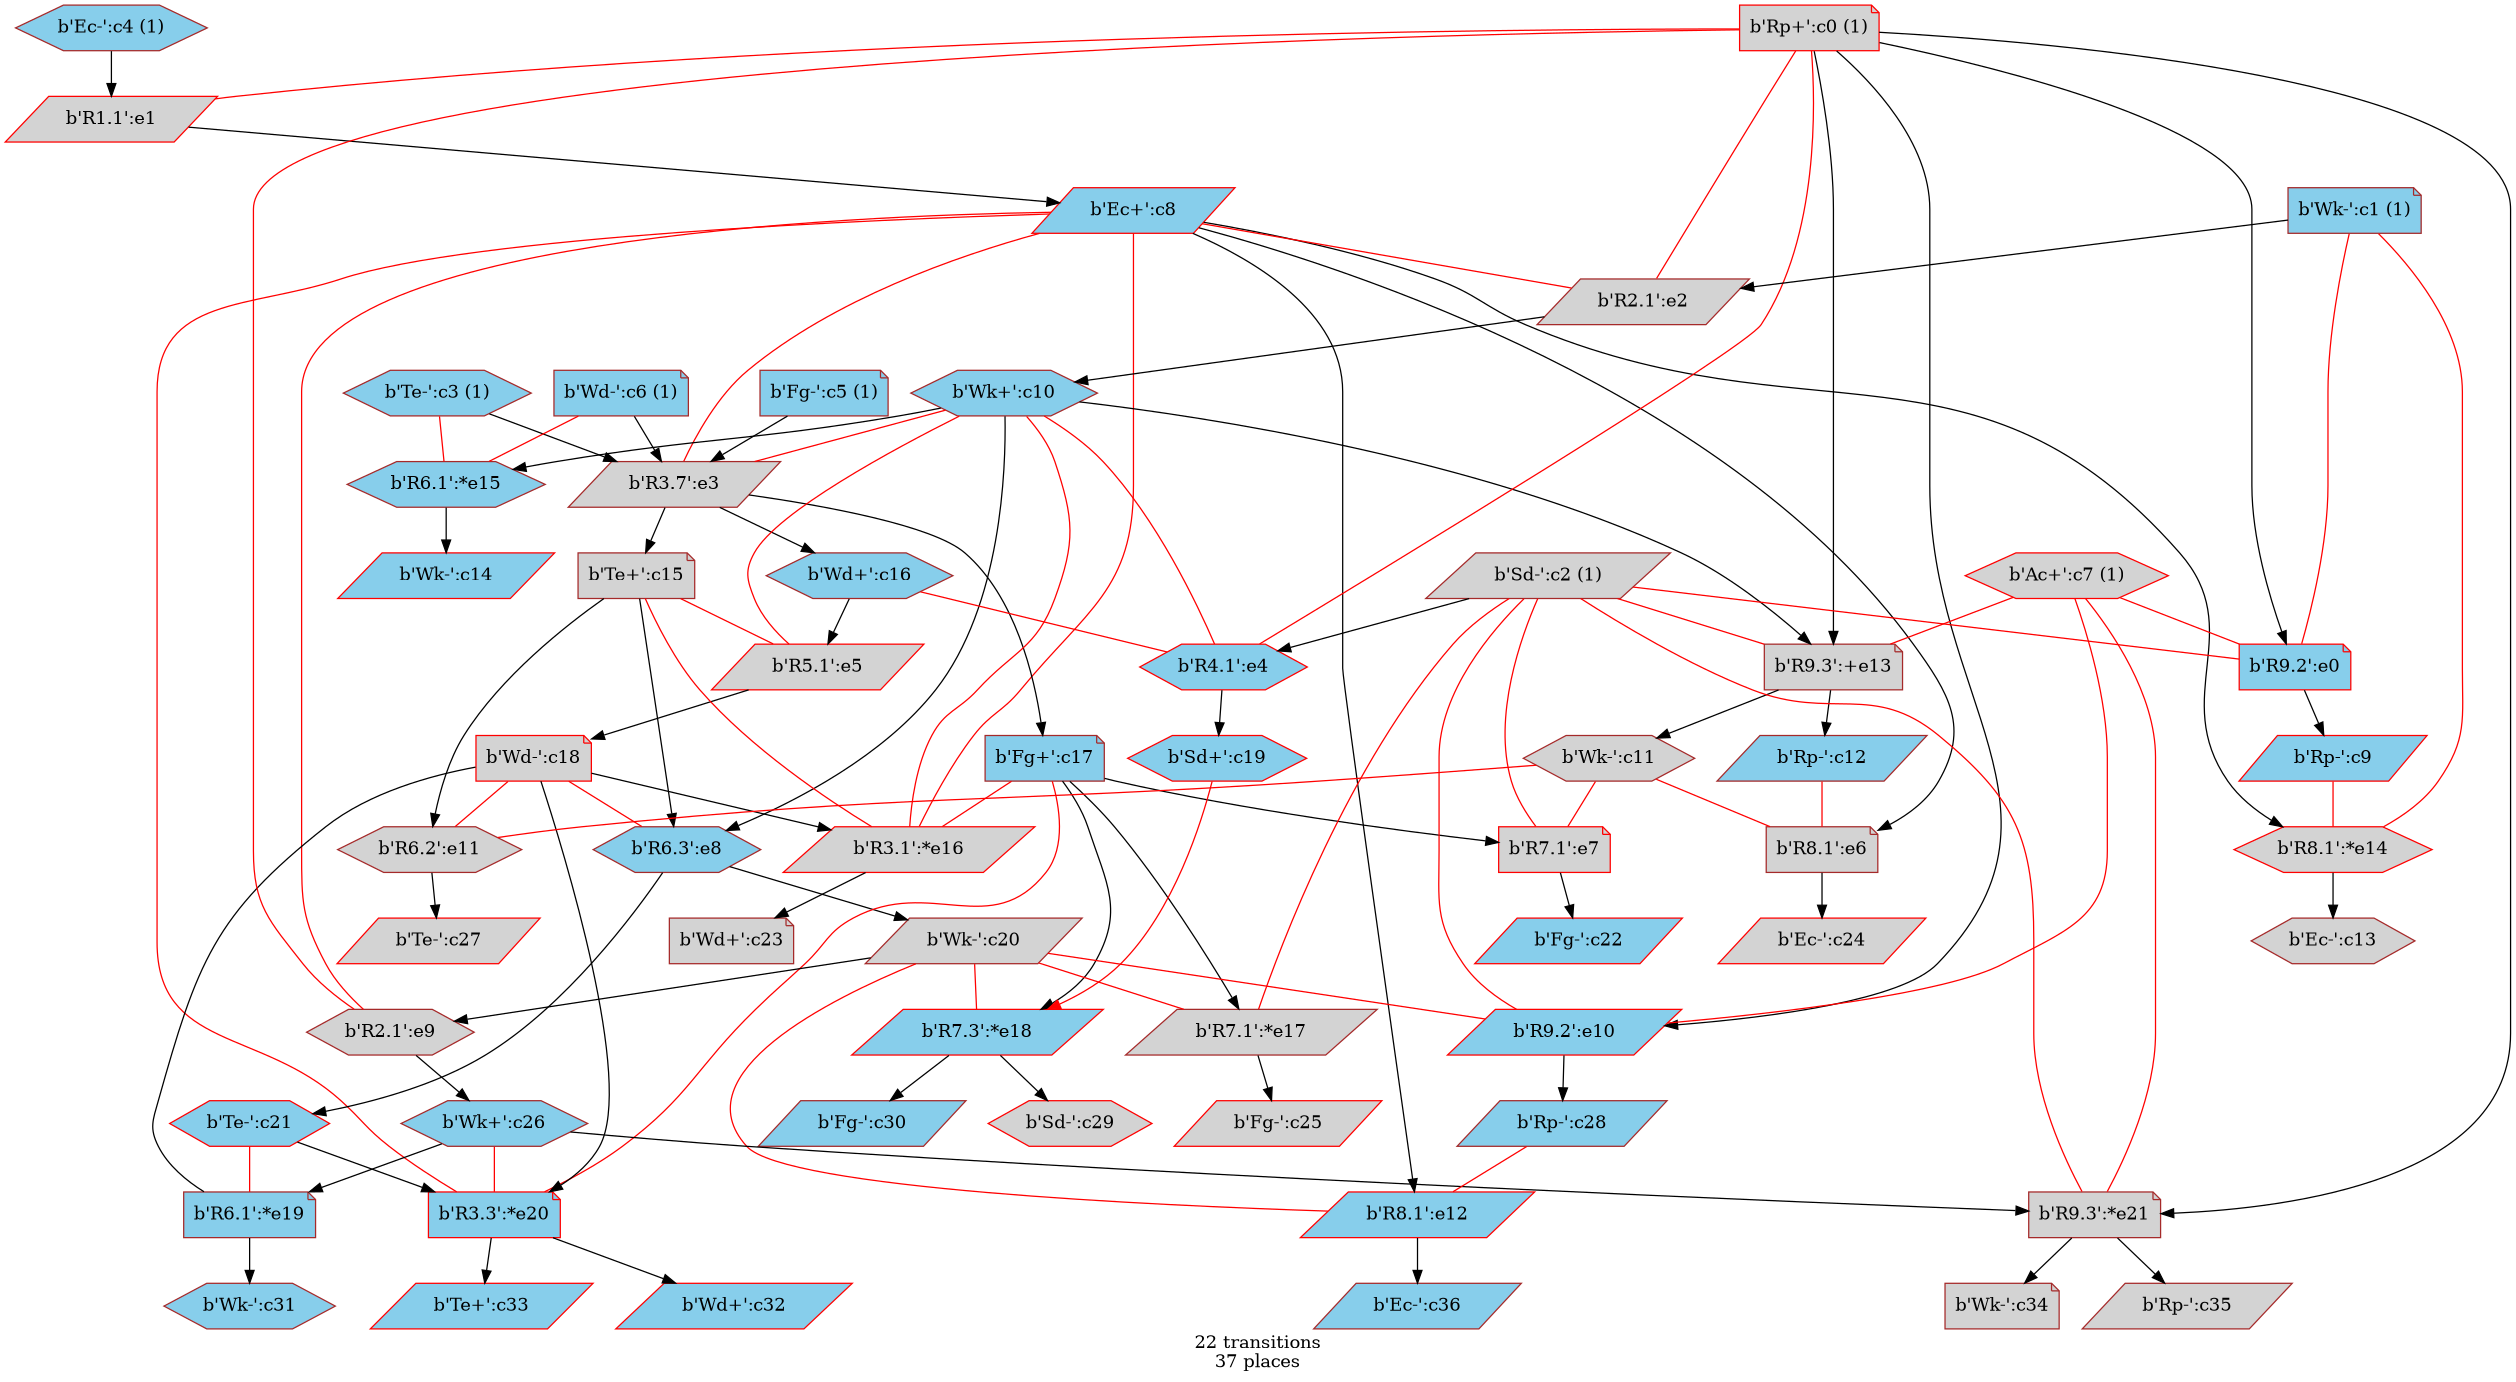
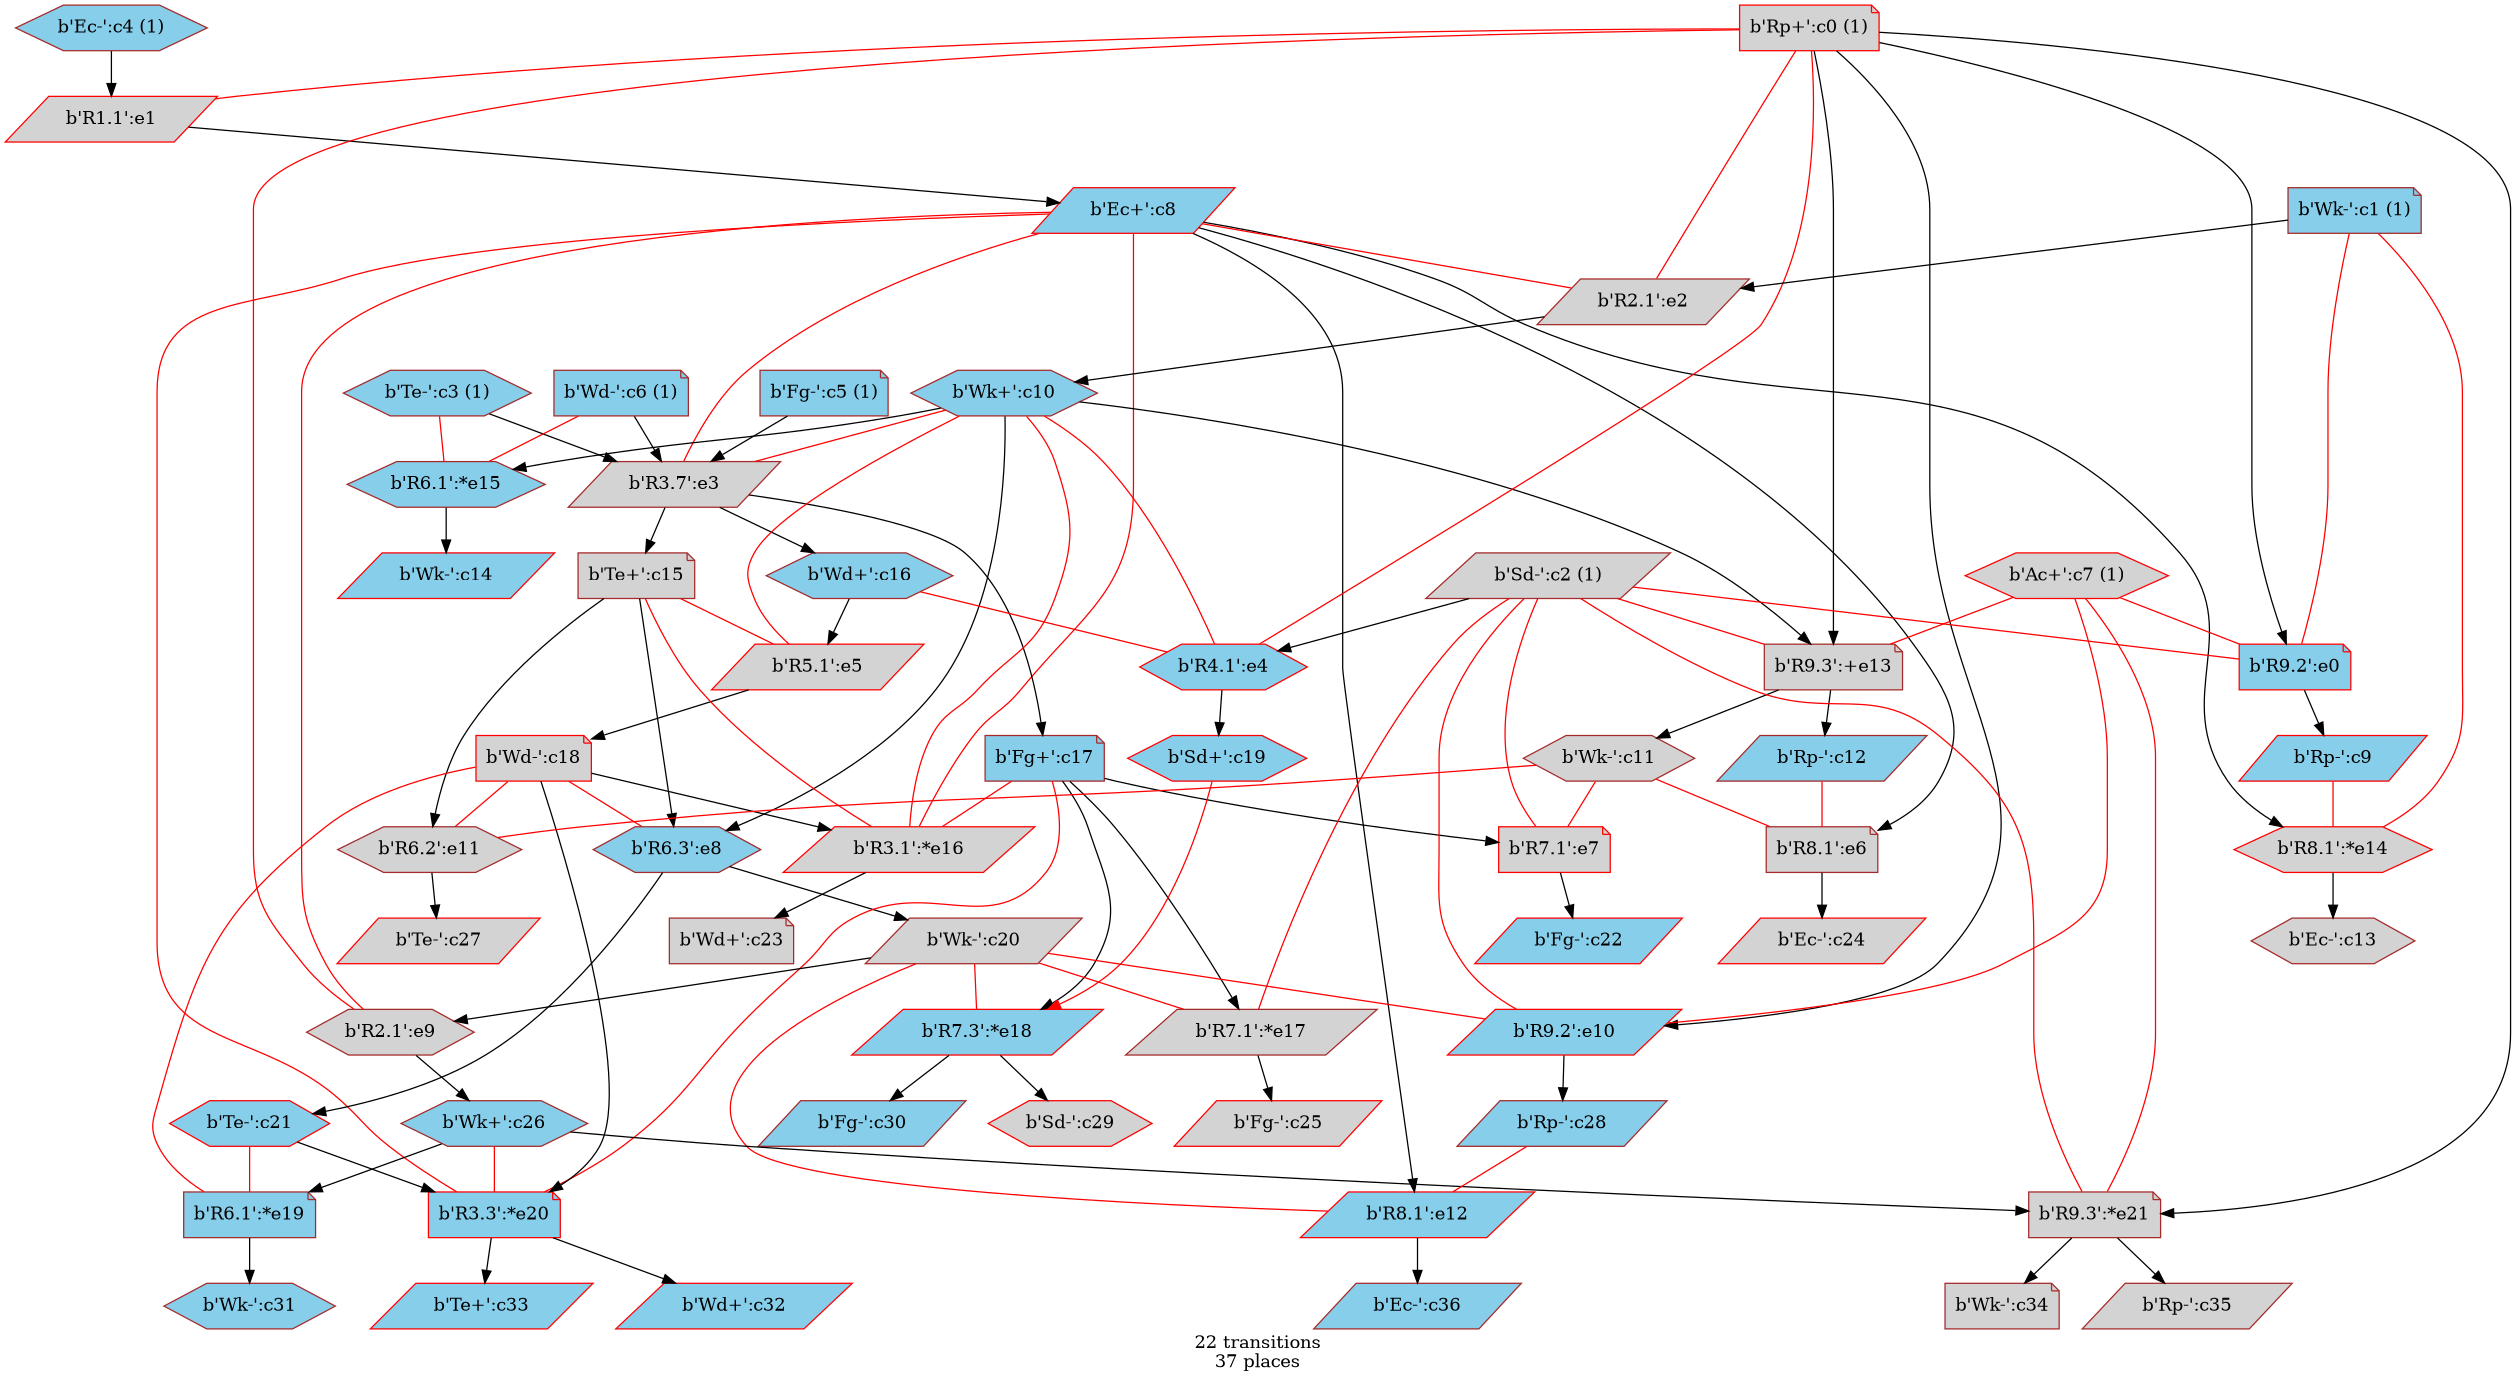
(228, 925) -> (228, 925)
